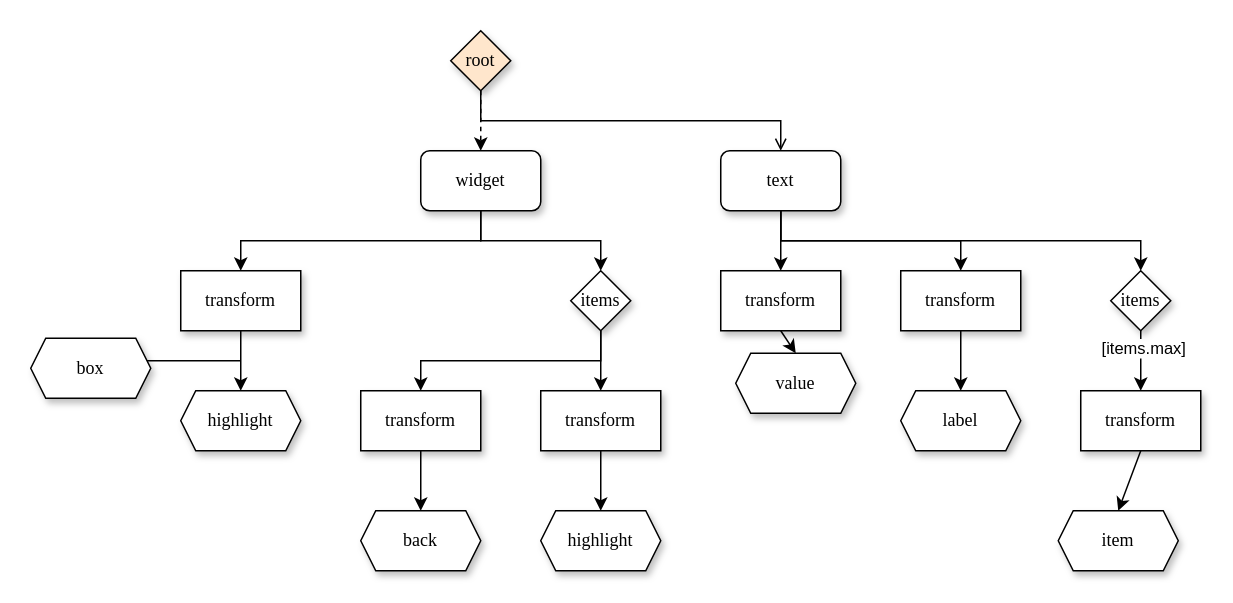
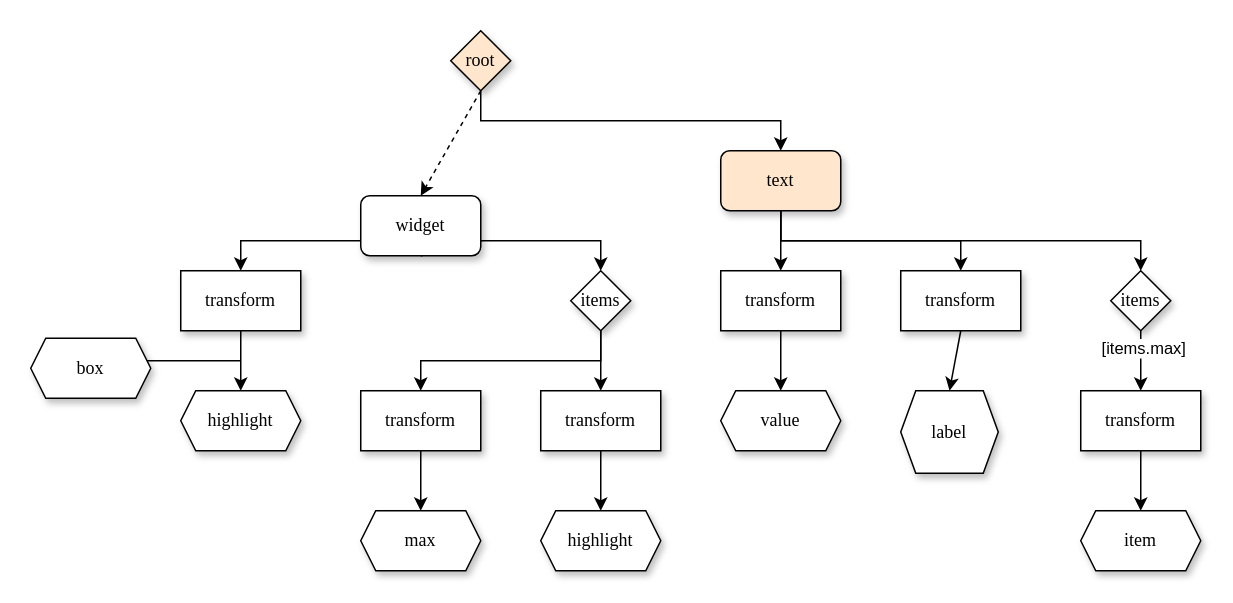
(781, 141) -> (781, 139)
(481, 181) -> (421, 226)
(781, 181) -> (781, 181)
(796, 383) -> (781, 421)
(961, 421) -> (950, 432)
(421, 541) -> (421, 541)
(1118, 541) -> (1141, 541)
